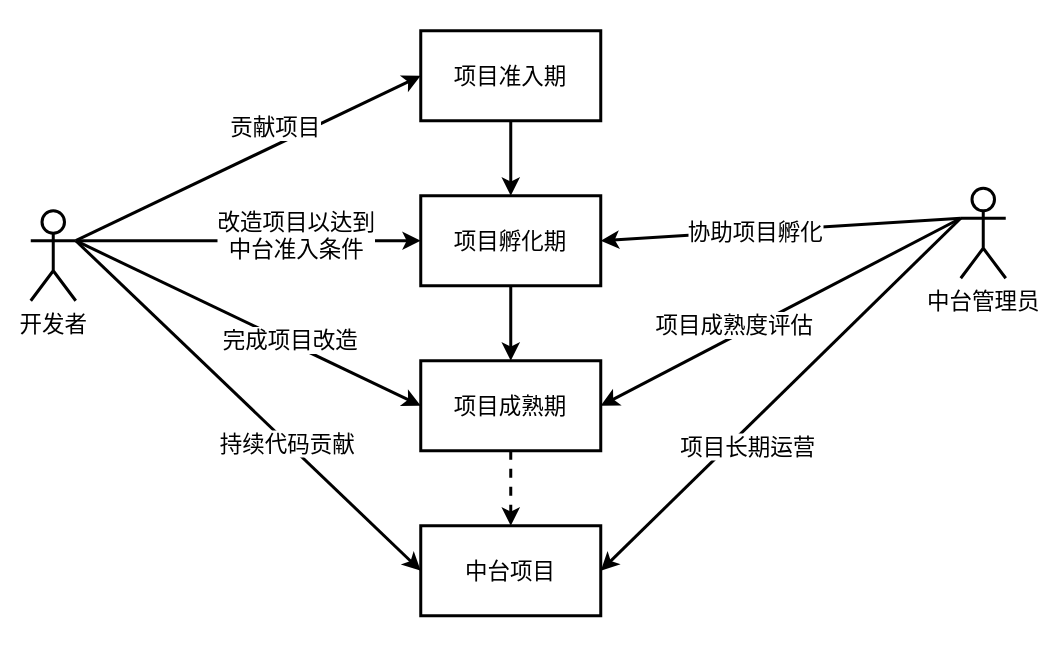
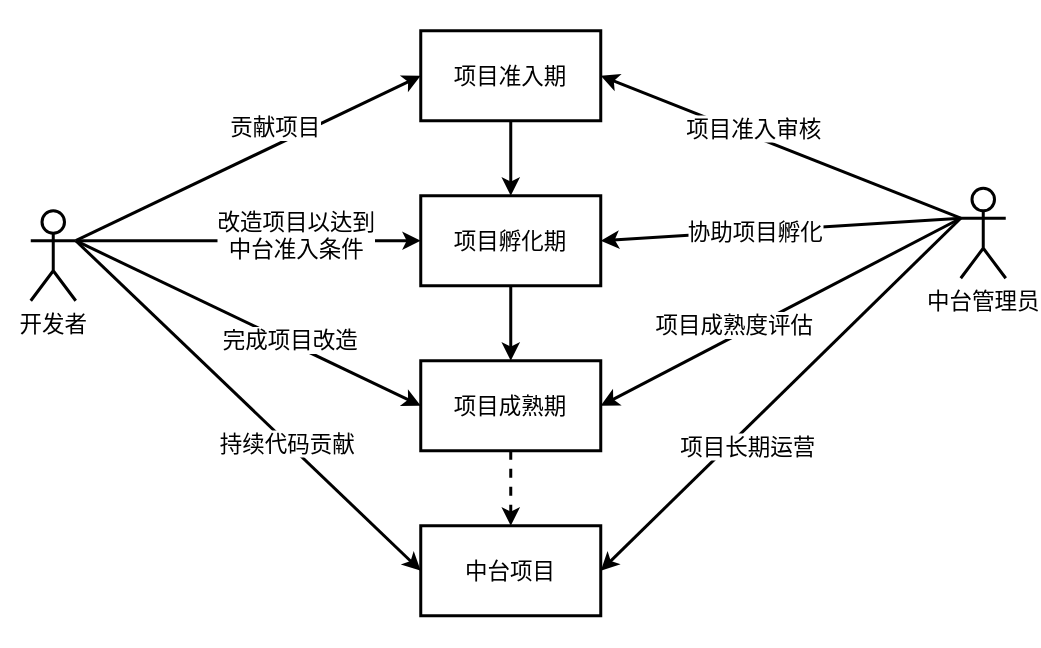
none -> (785, 149)
